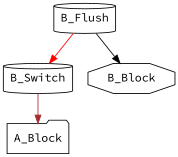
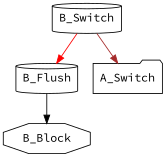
(64, 45) -> (69, 45)
(38, 139) -> (128, 78)
